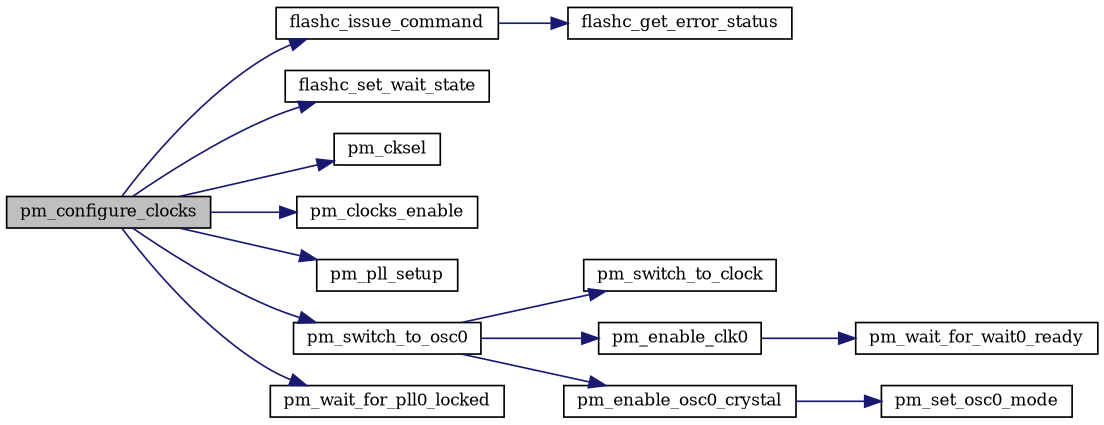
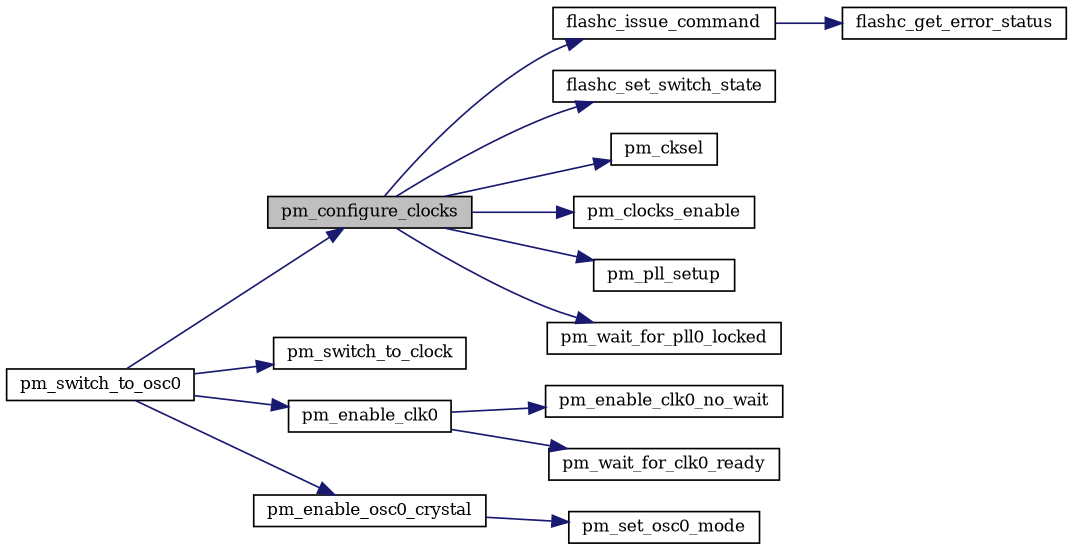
(387, 86) -> (664, 86)
(213, 278) -> (228, 303)
(977, 338) -> (664, 464)
none -> (664, 401)
